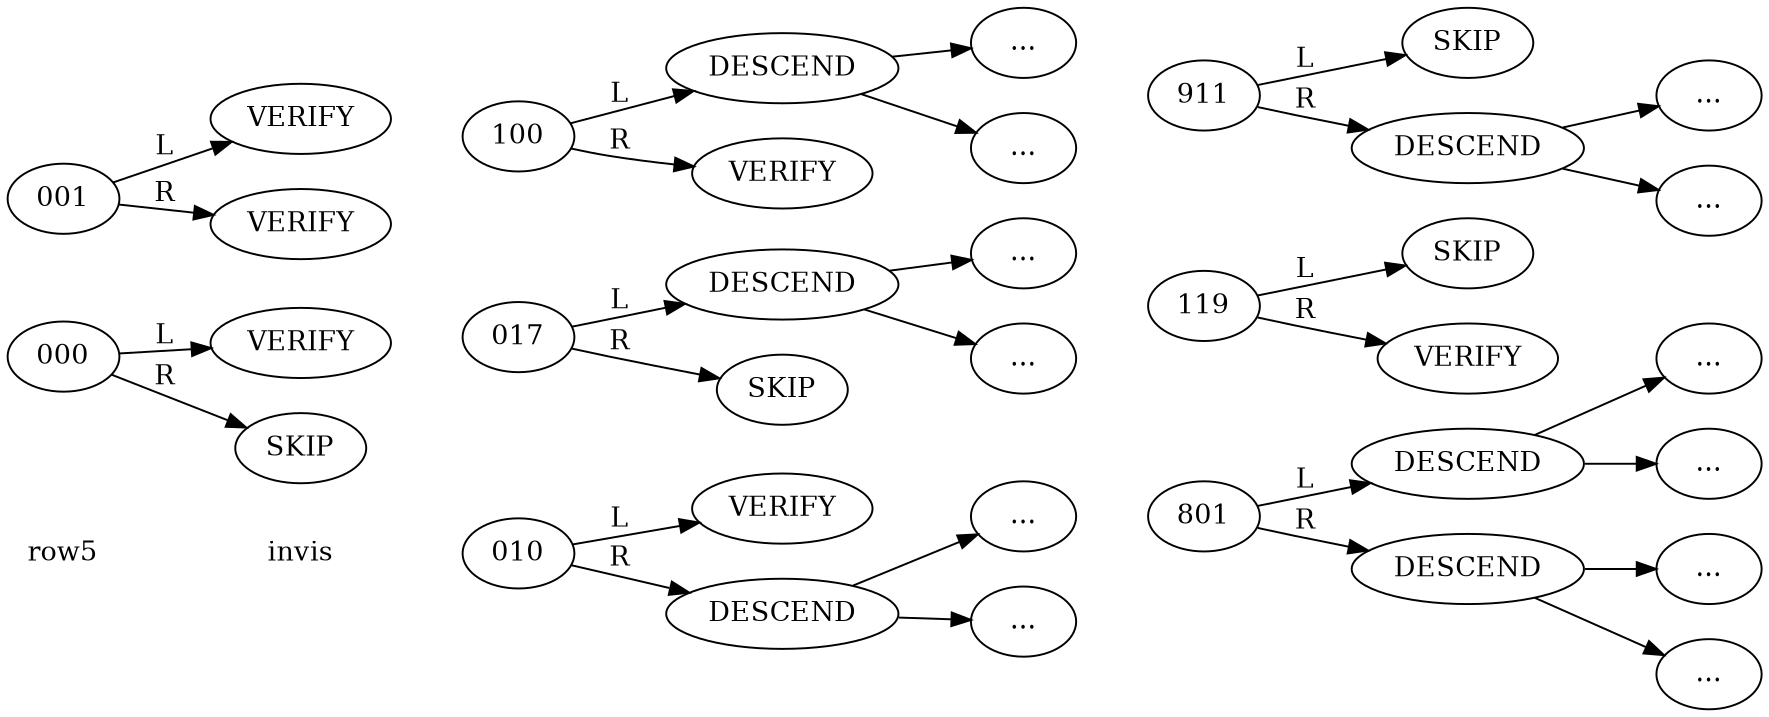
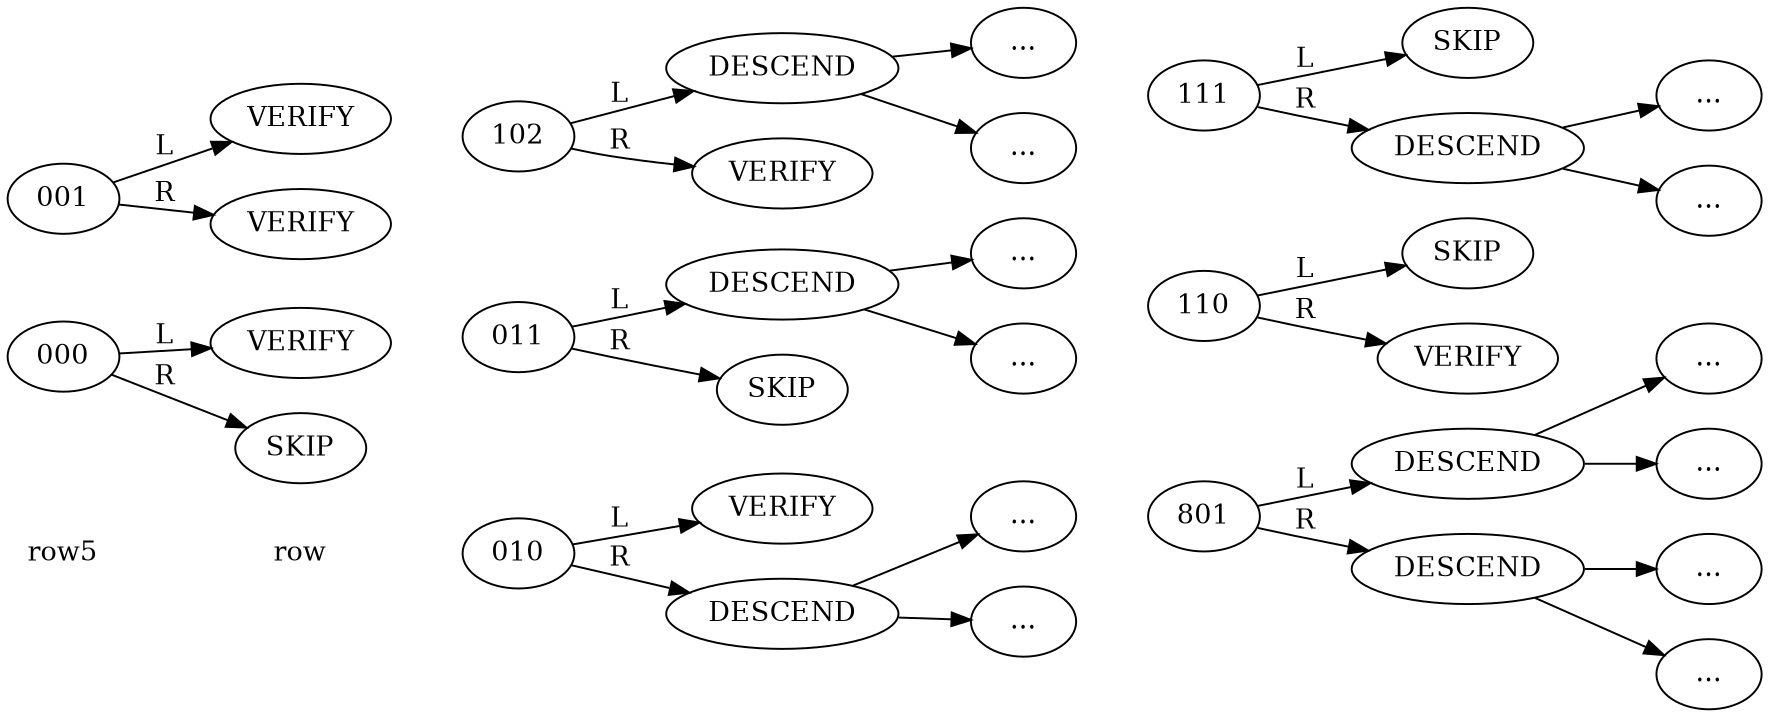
(1204, 95) -> (1204, 95)
(518, 136) -> (518, 136)
(1204, 306) -> (1204, 306)
(518, 337) -> (518, 337)
(301, 553) -> (301, 553)
